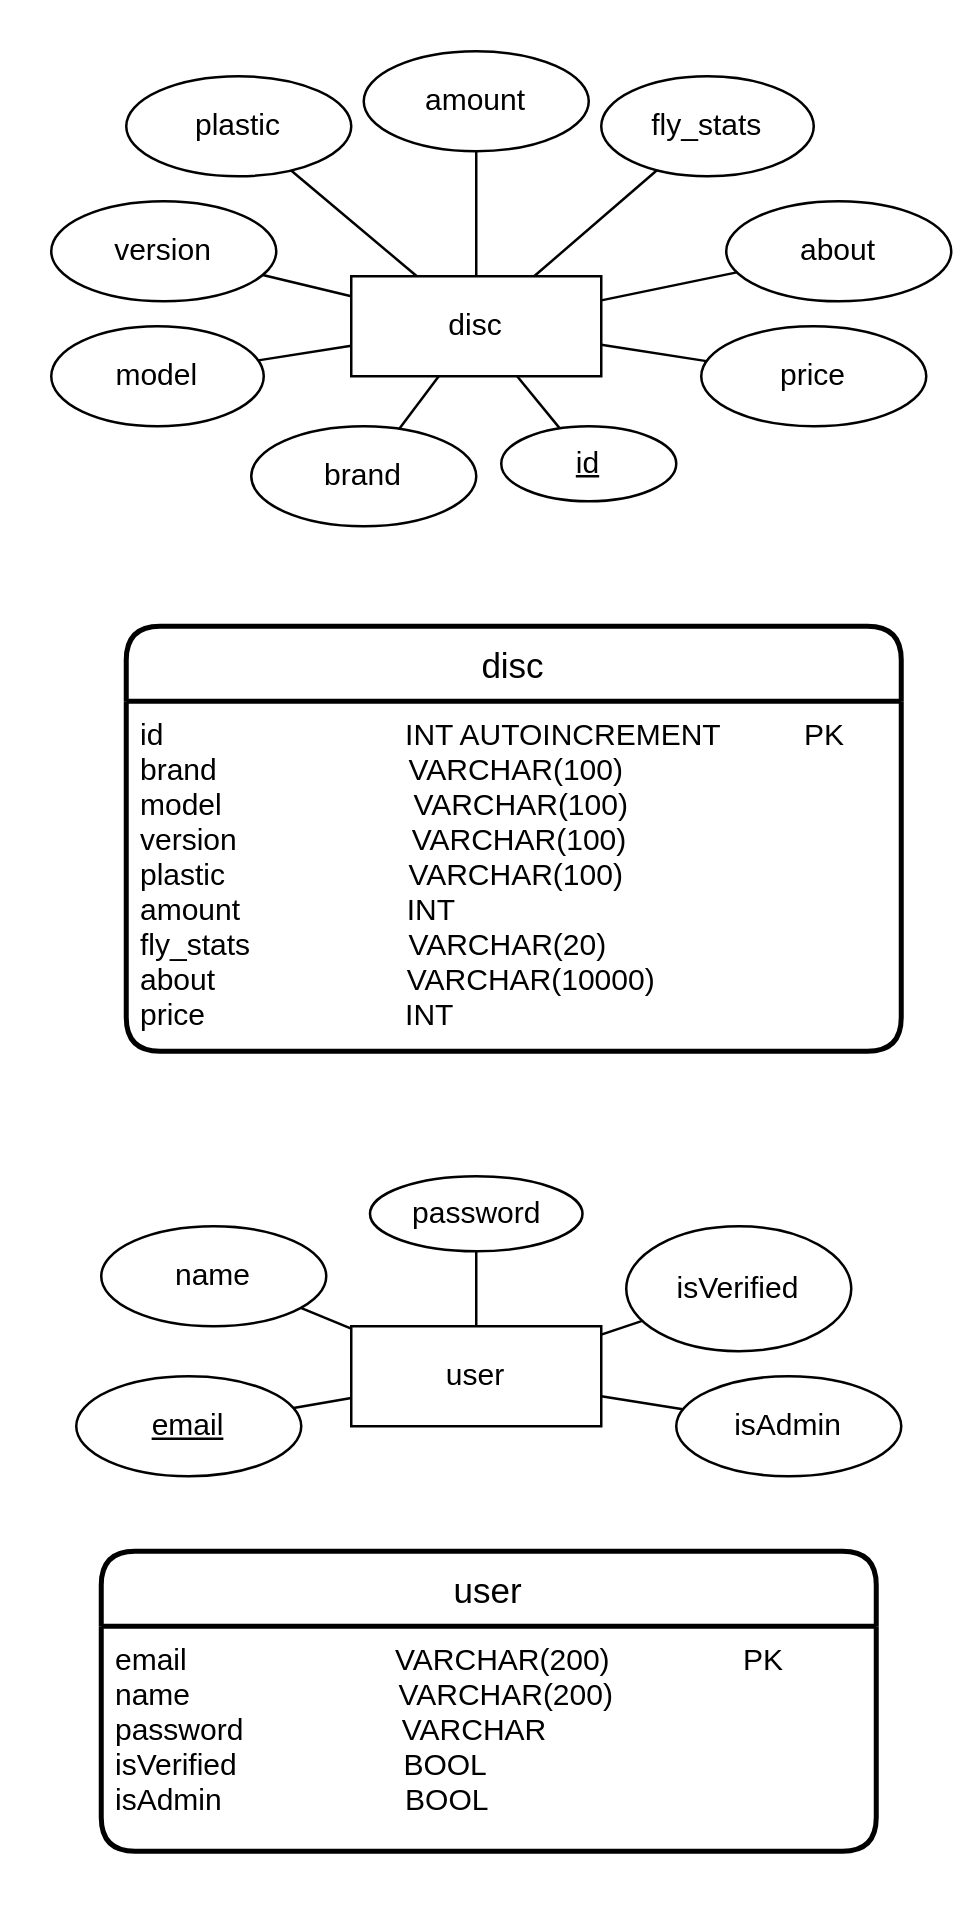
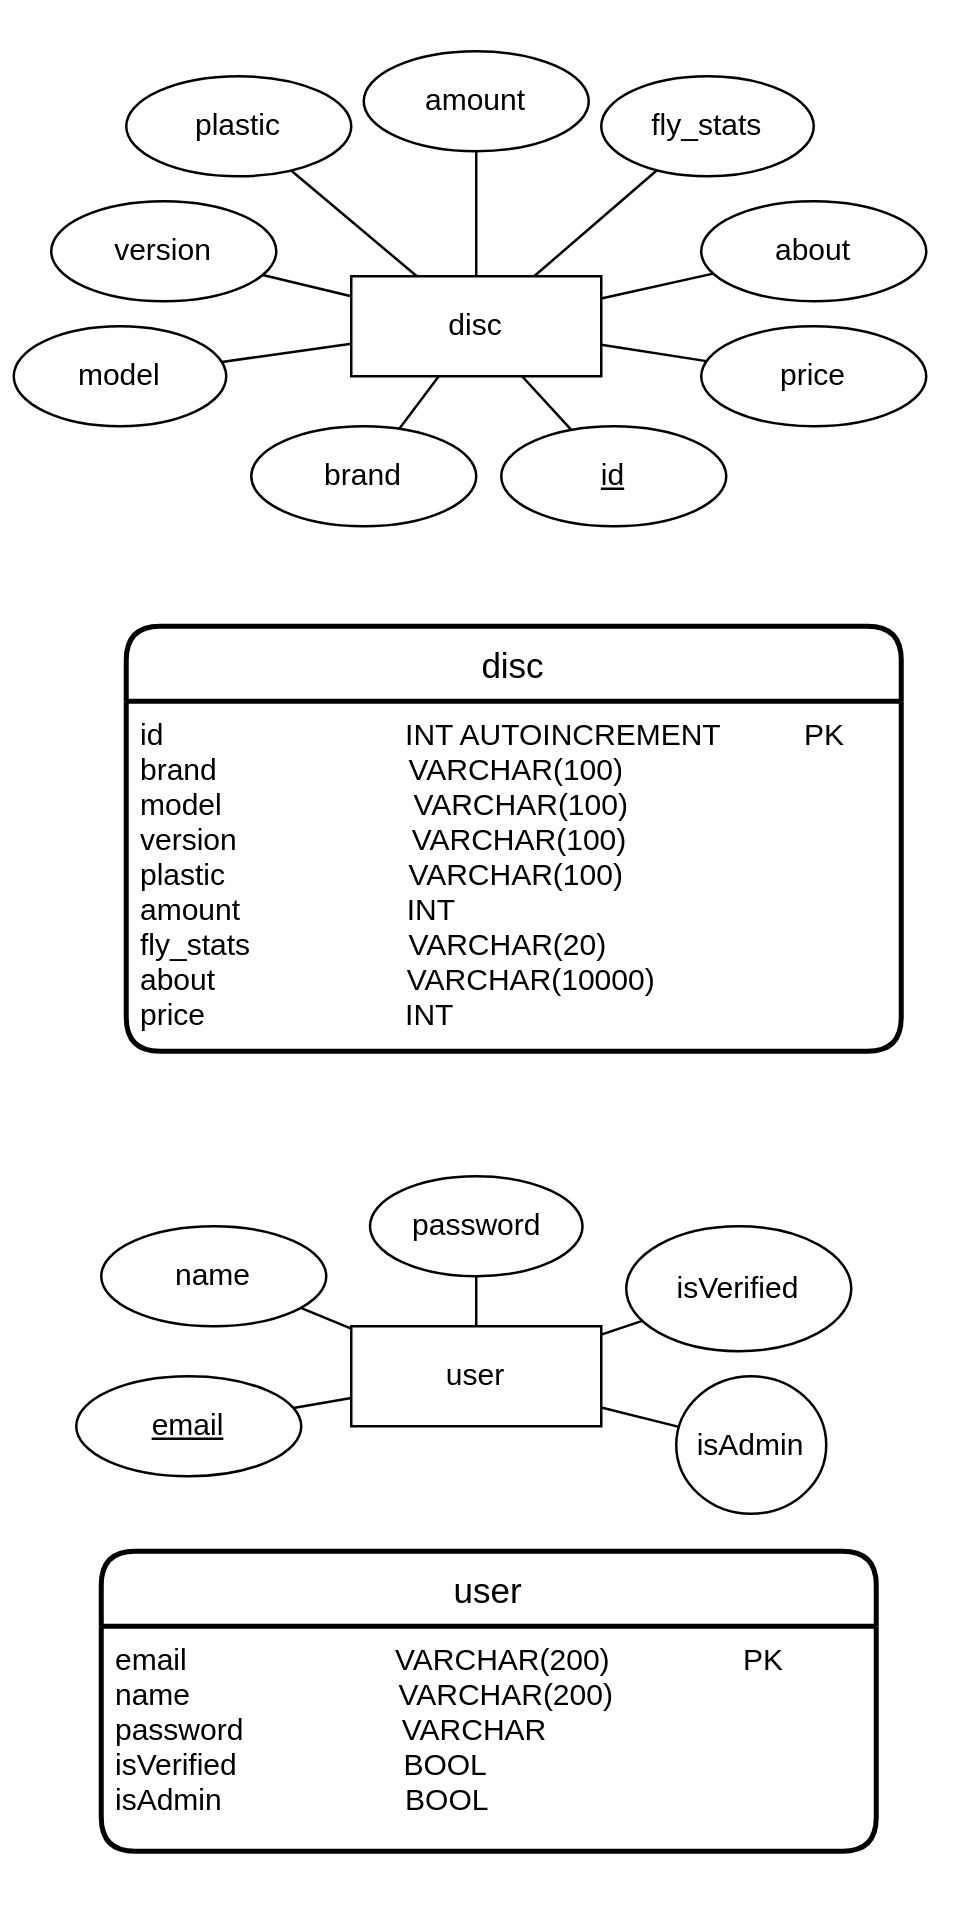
(839, 251) -> (814, 251)
(158, 376) -> (120, 376)
(589, 464) -> (614, 476)
(476, 1214) -> (476, 1226)
(789, 1426) -> (751, 1445)
